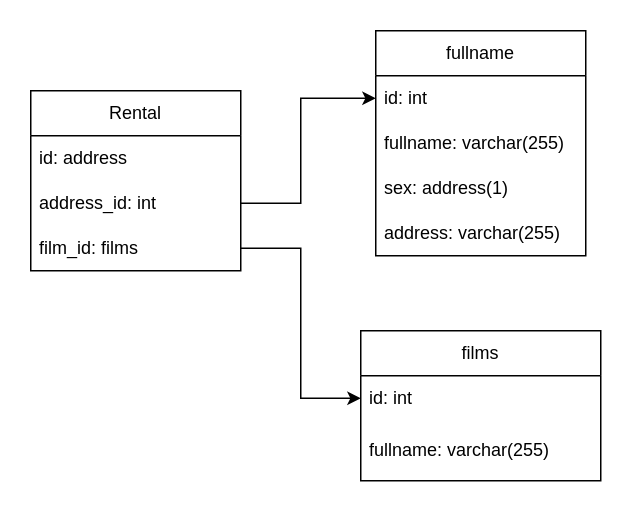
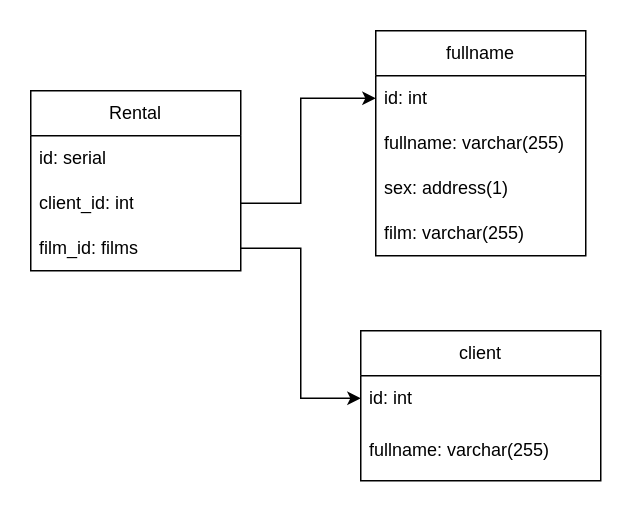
(88, 158) -> (78, 158)
(106, 203) -> (96, 203)
(482, 233) -> (466, 233)
(481, 353) -> (481, 353)
